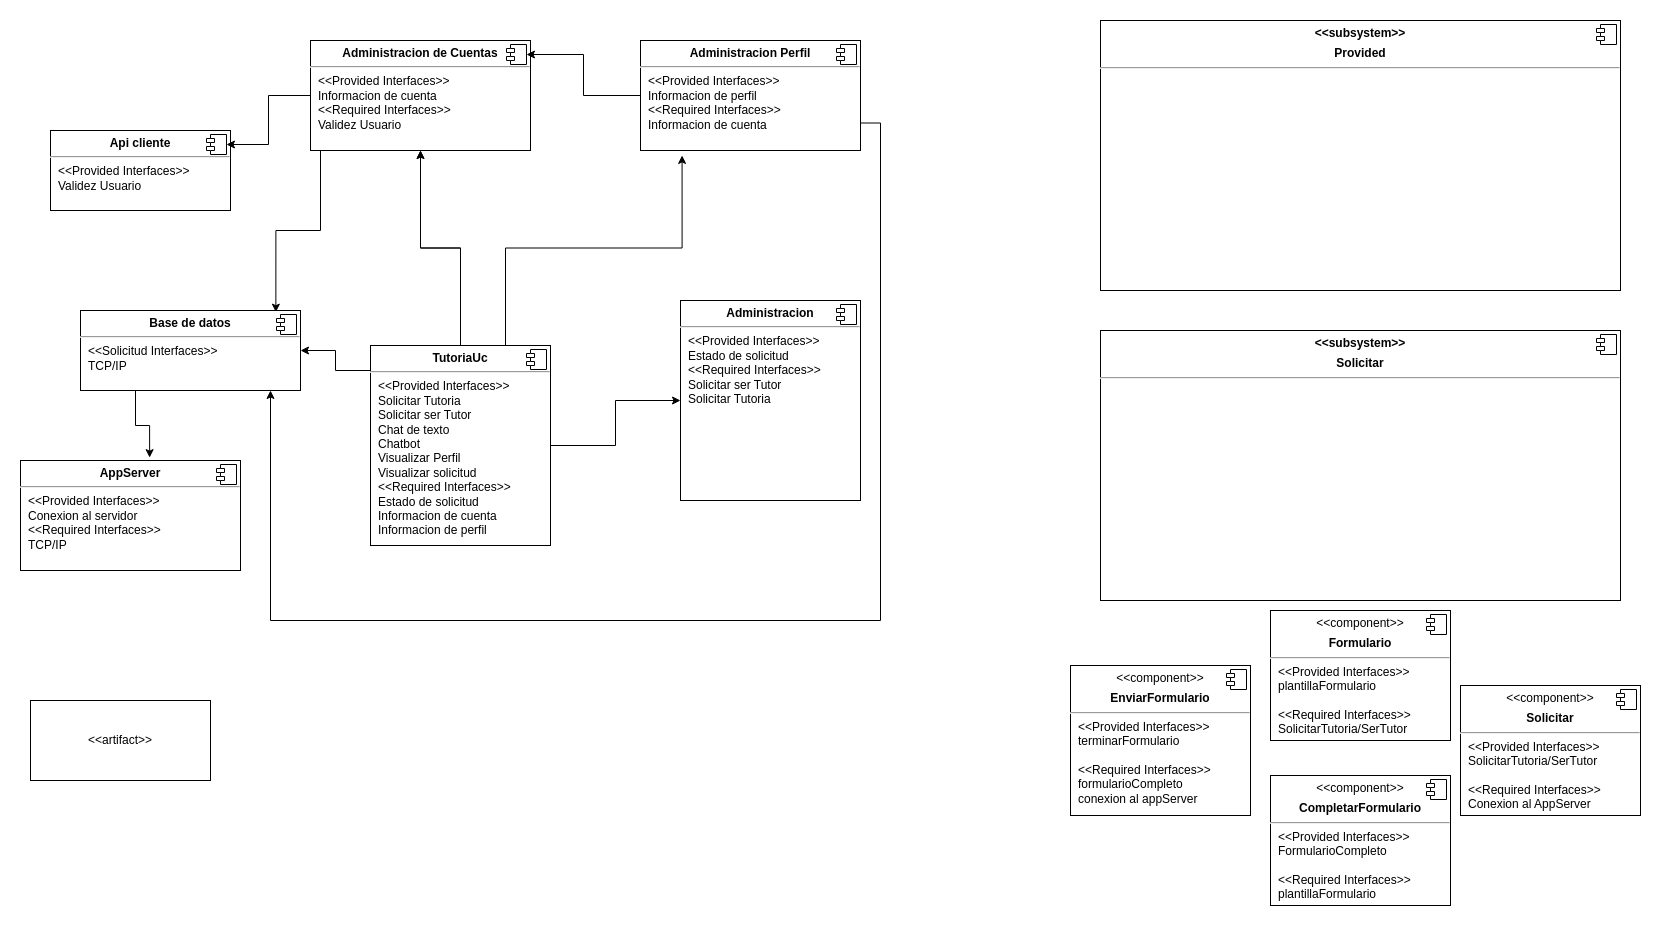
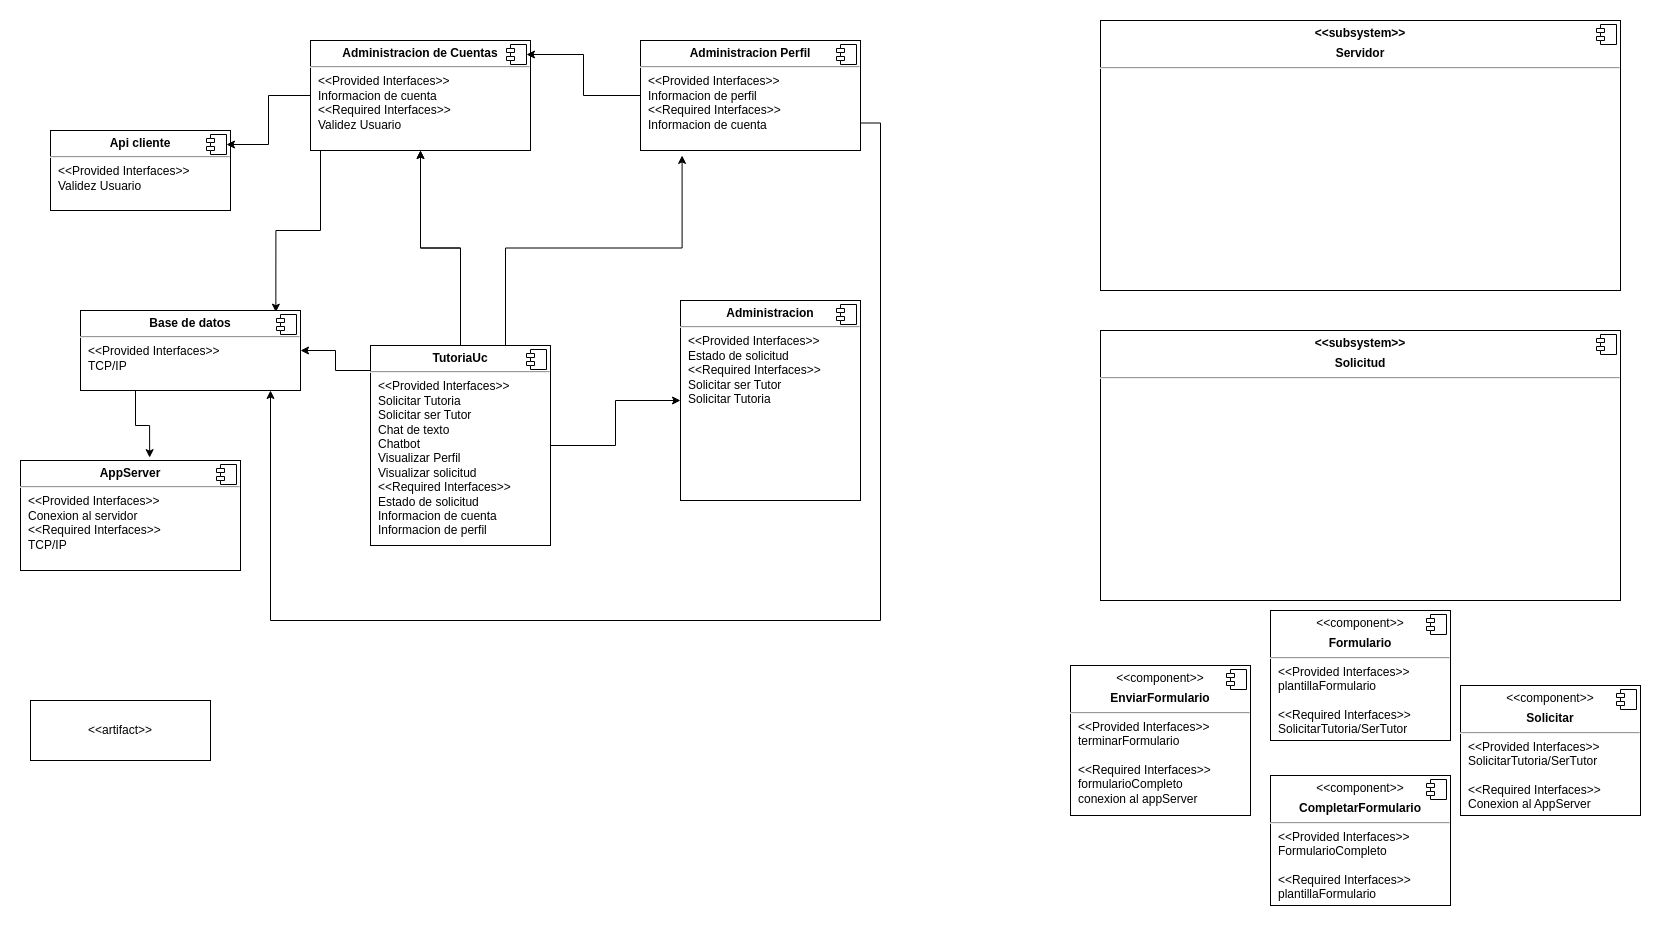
(1144, 21) -> (1144, 21)
(155, 311) -> (155, 311)
(1144, 331) -> (1144, 331)
(121, 741) -> (121, 731)
